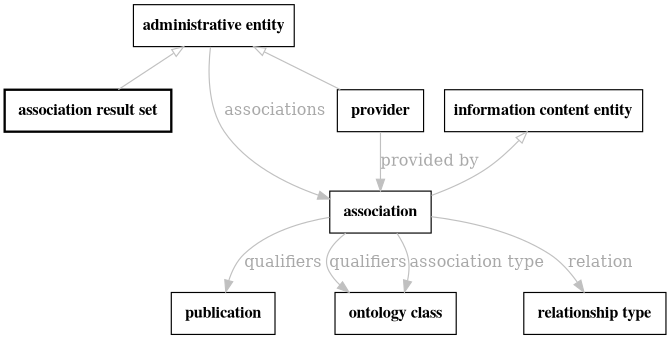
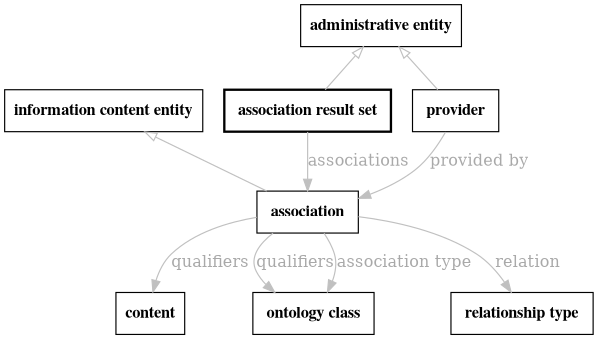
(233, 143) -> (308, 156)
(223, 313) -> (150, 313)
